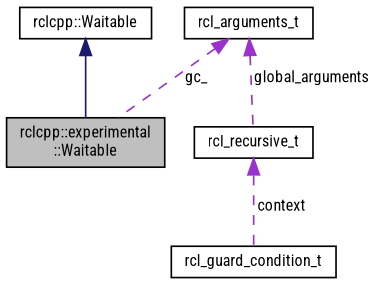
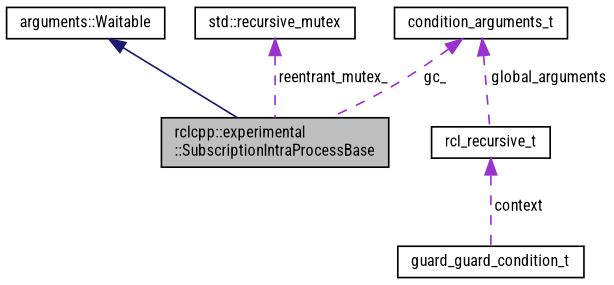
(86, 23) -> (86, 23)
(249, 23) -> (481, 23)
none -> (275, 23)
(86, 142) -> (275, 142)
(254, 262) -> (491, 262)
